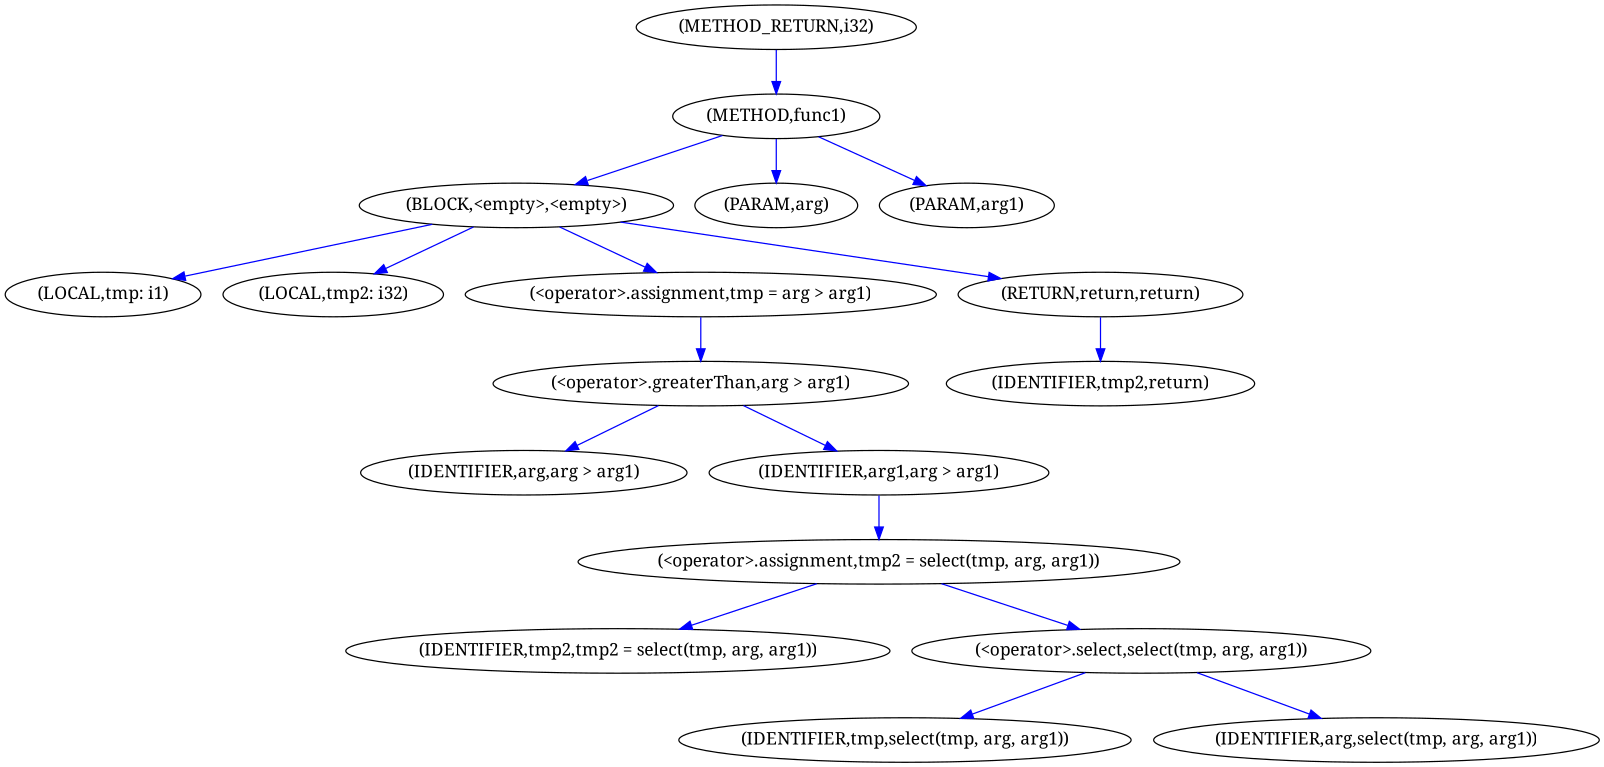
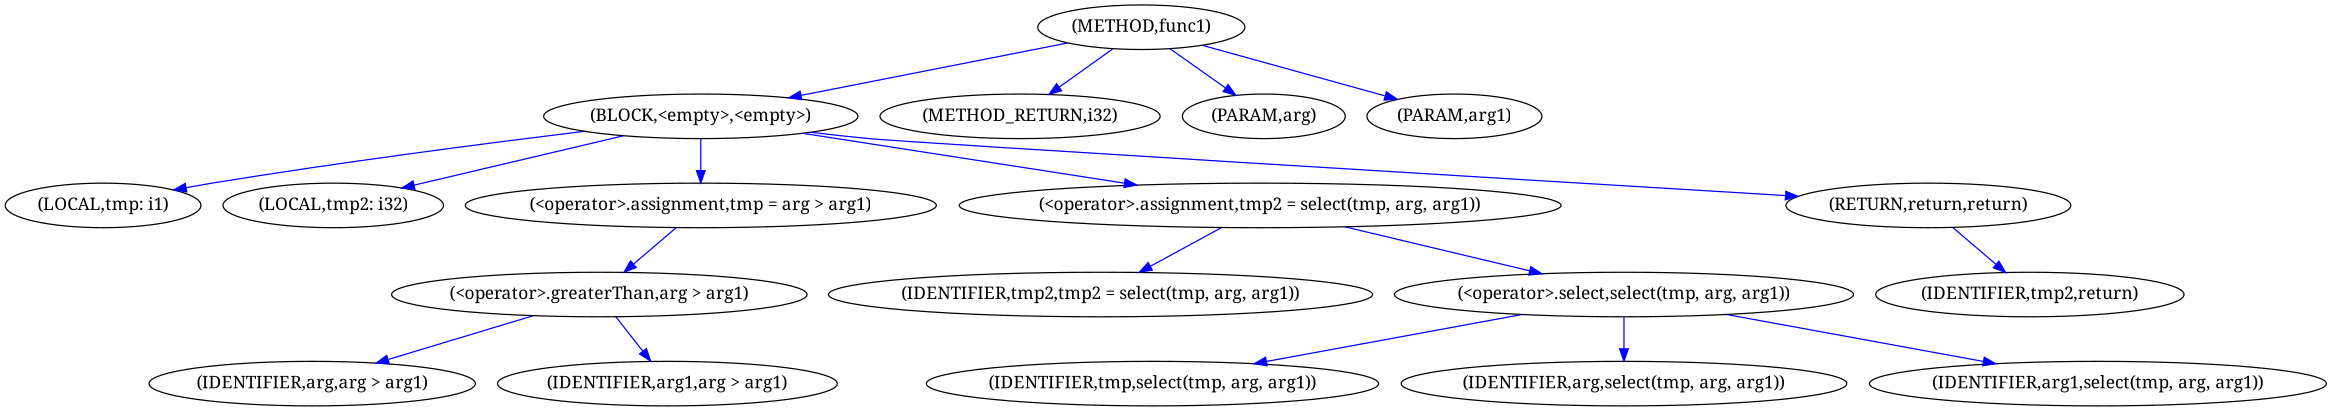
(776, 66) -> (1086, 68)
none -> (2098, 384)
(879, 511) -> (963, 158)
